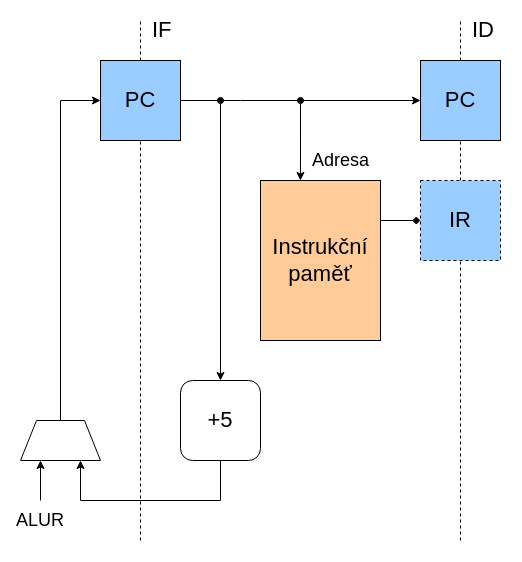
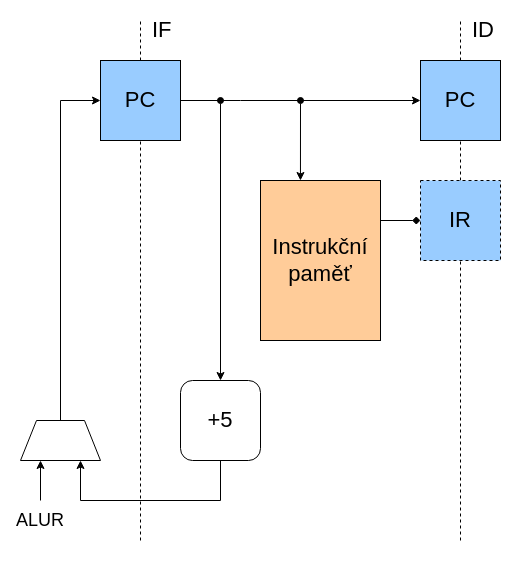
(356, 161) -> none
